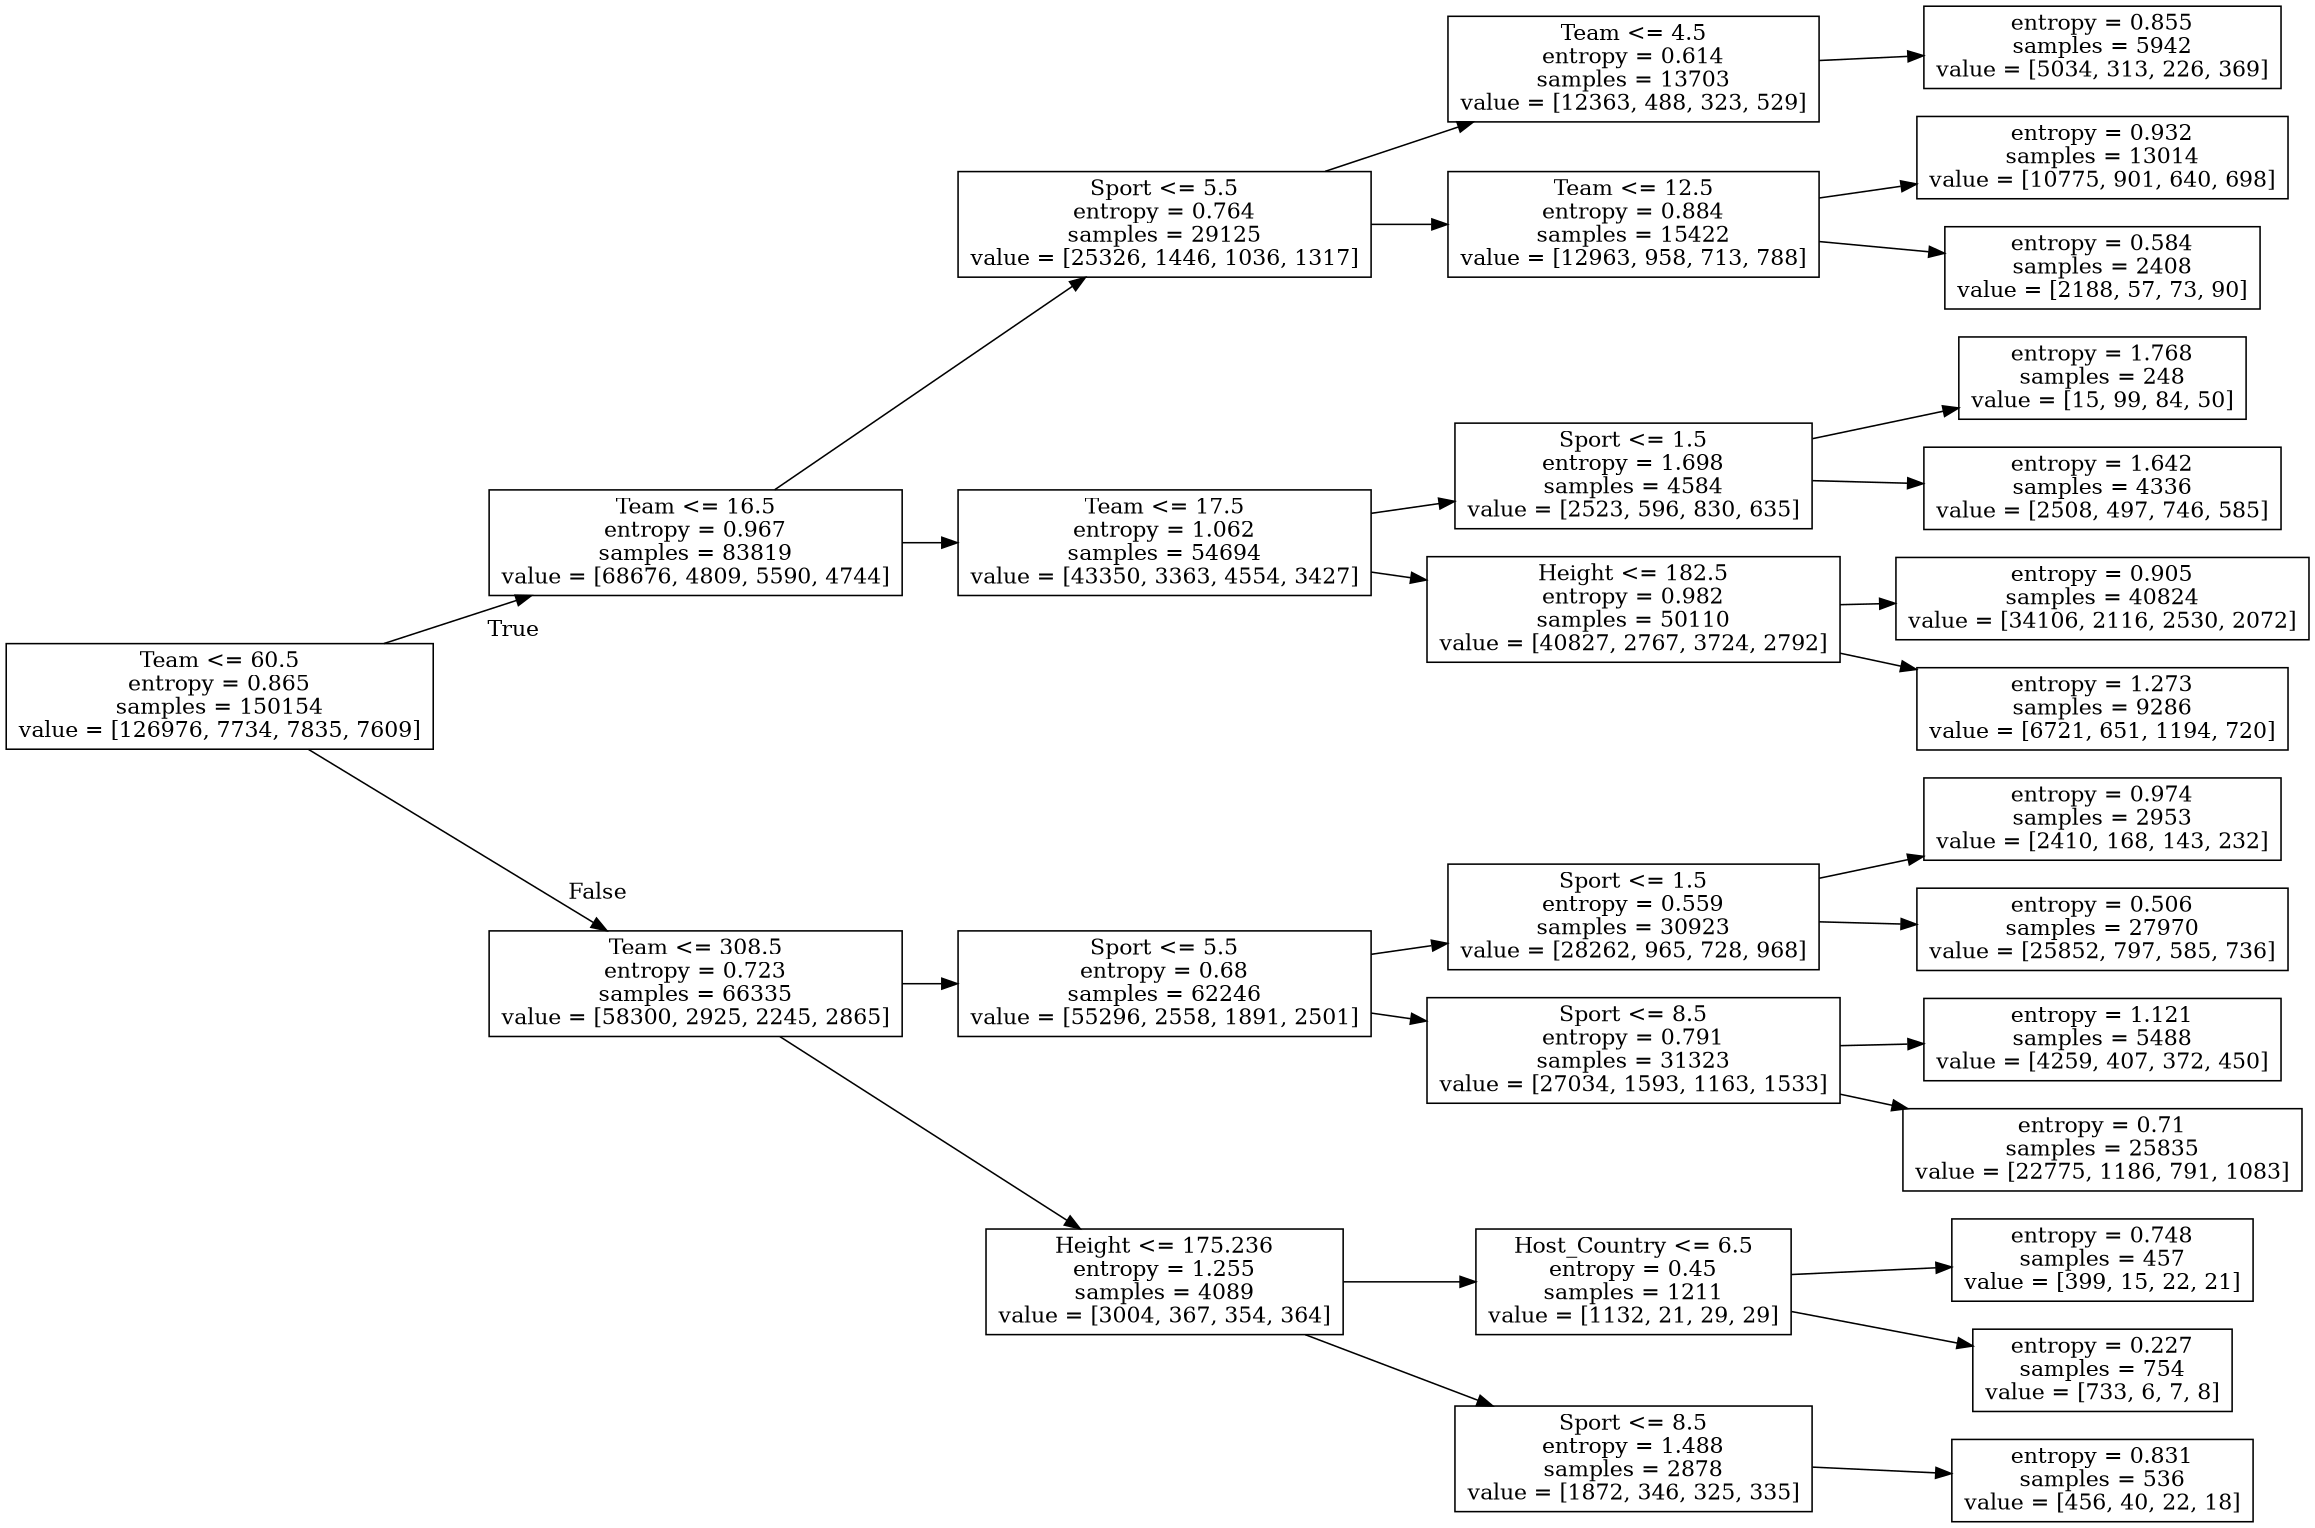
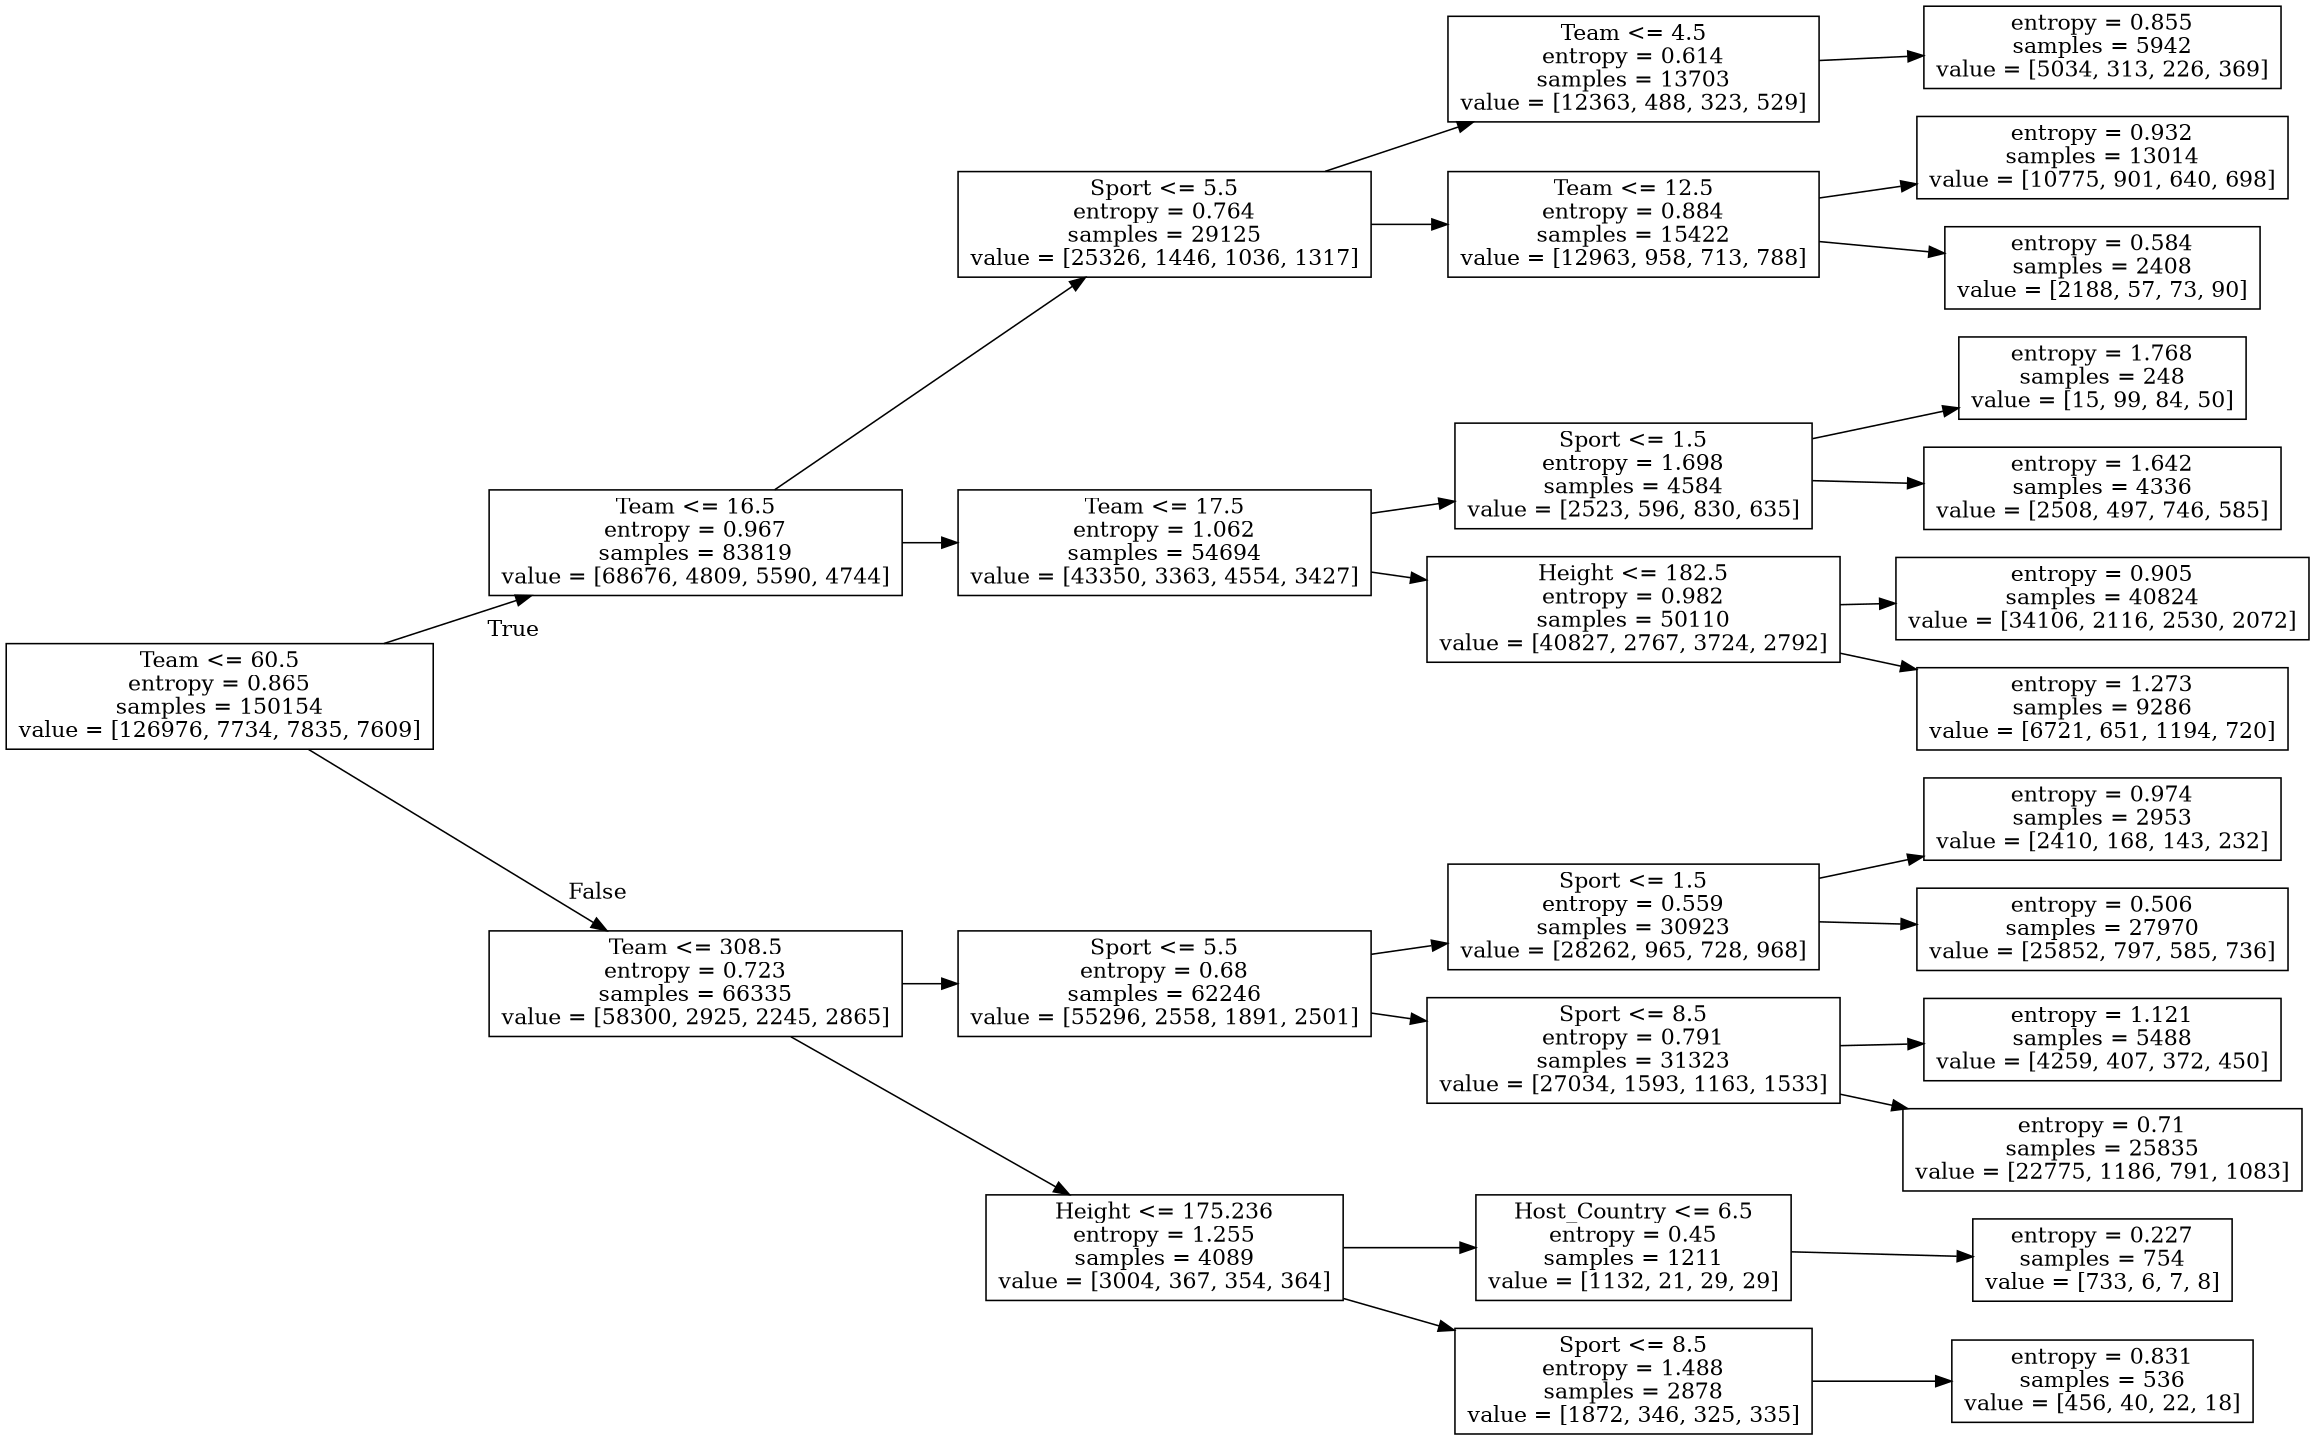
(2102, 1260) -> none
